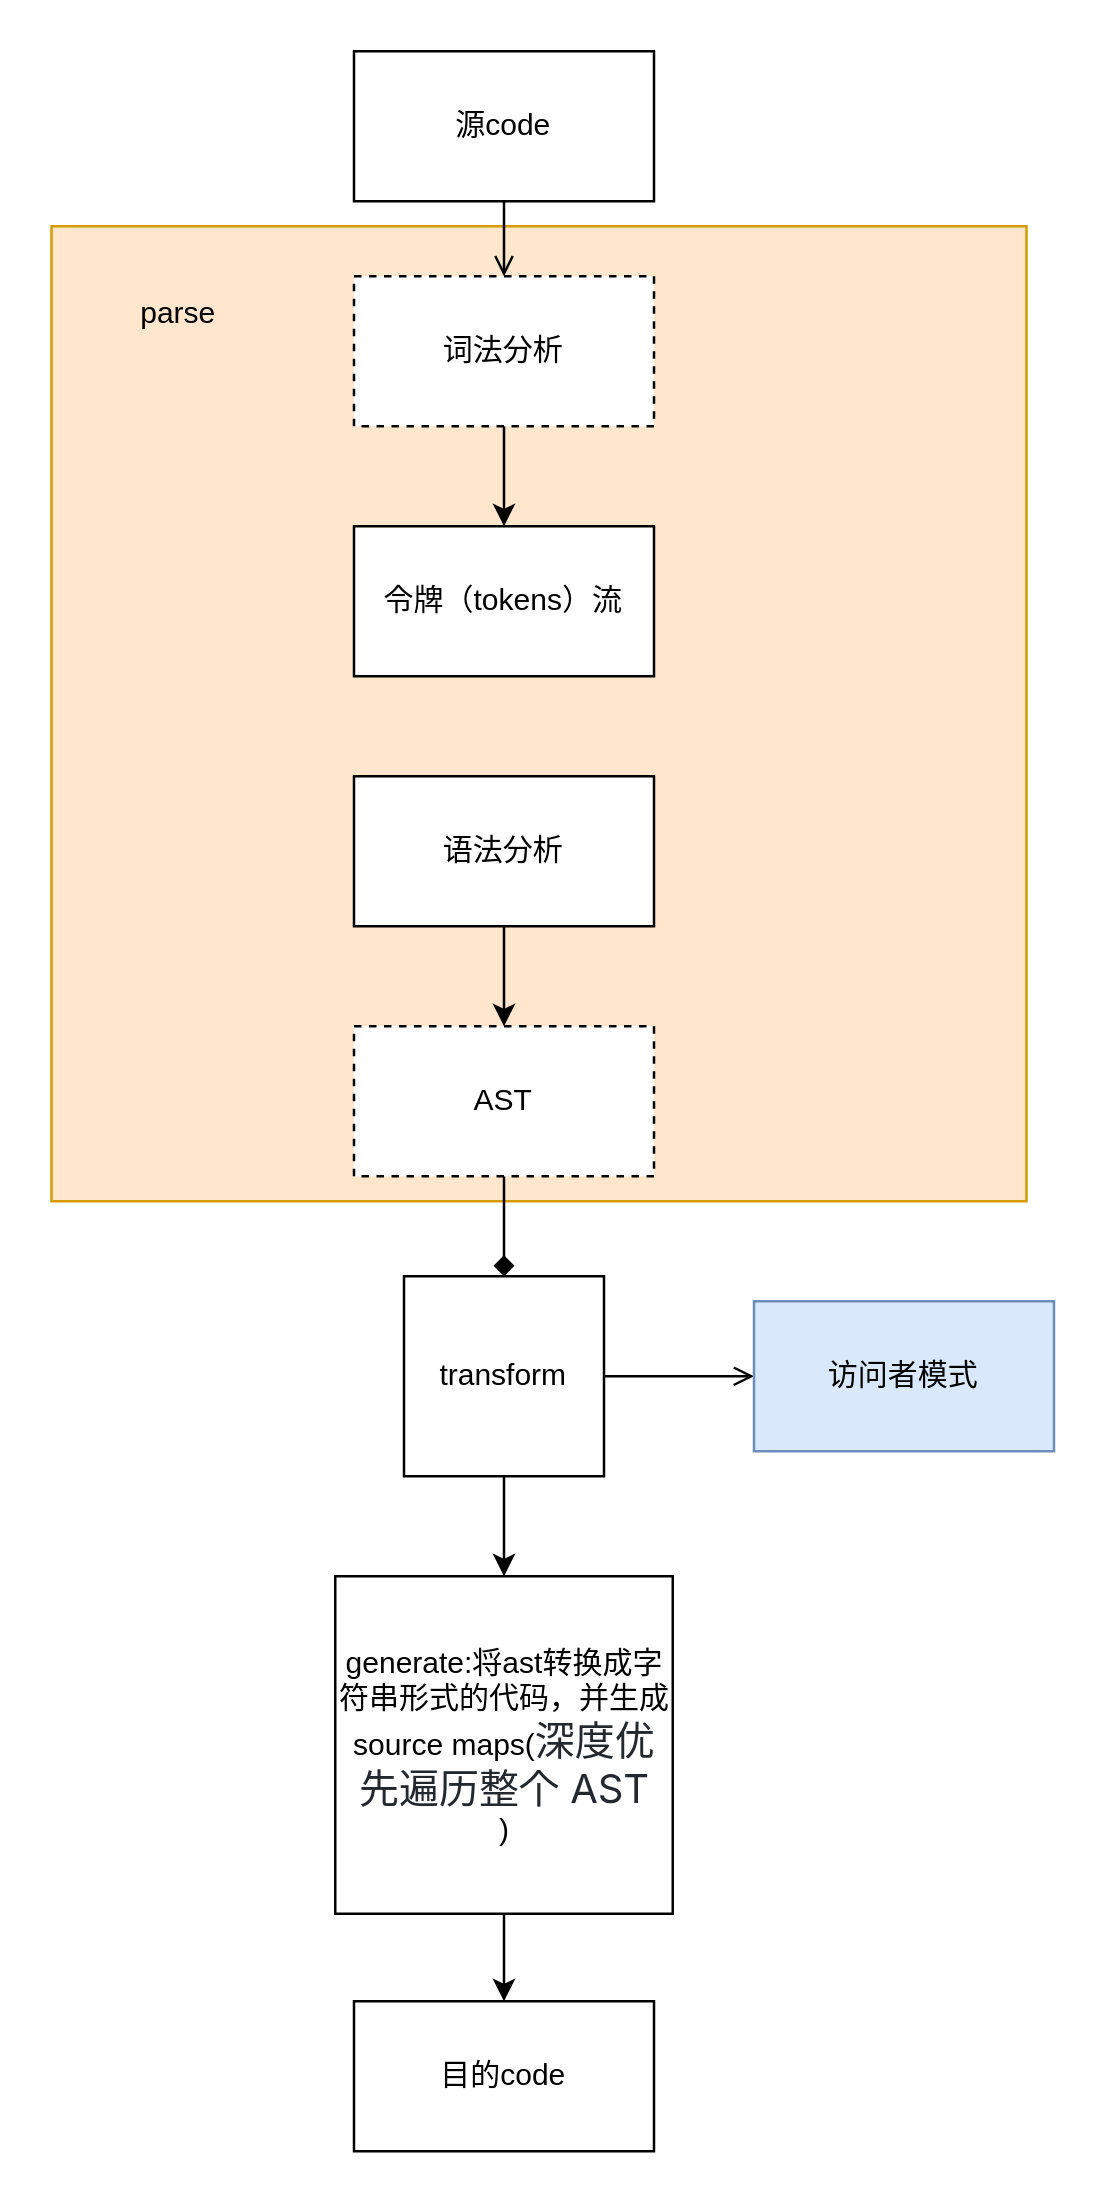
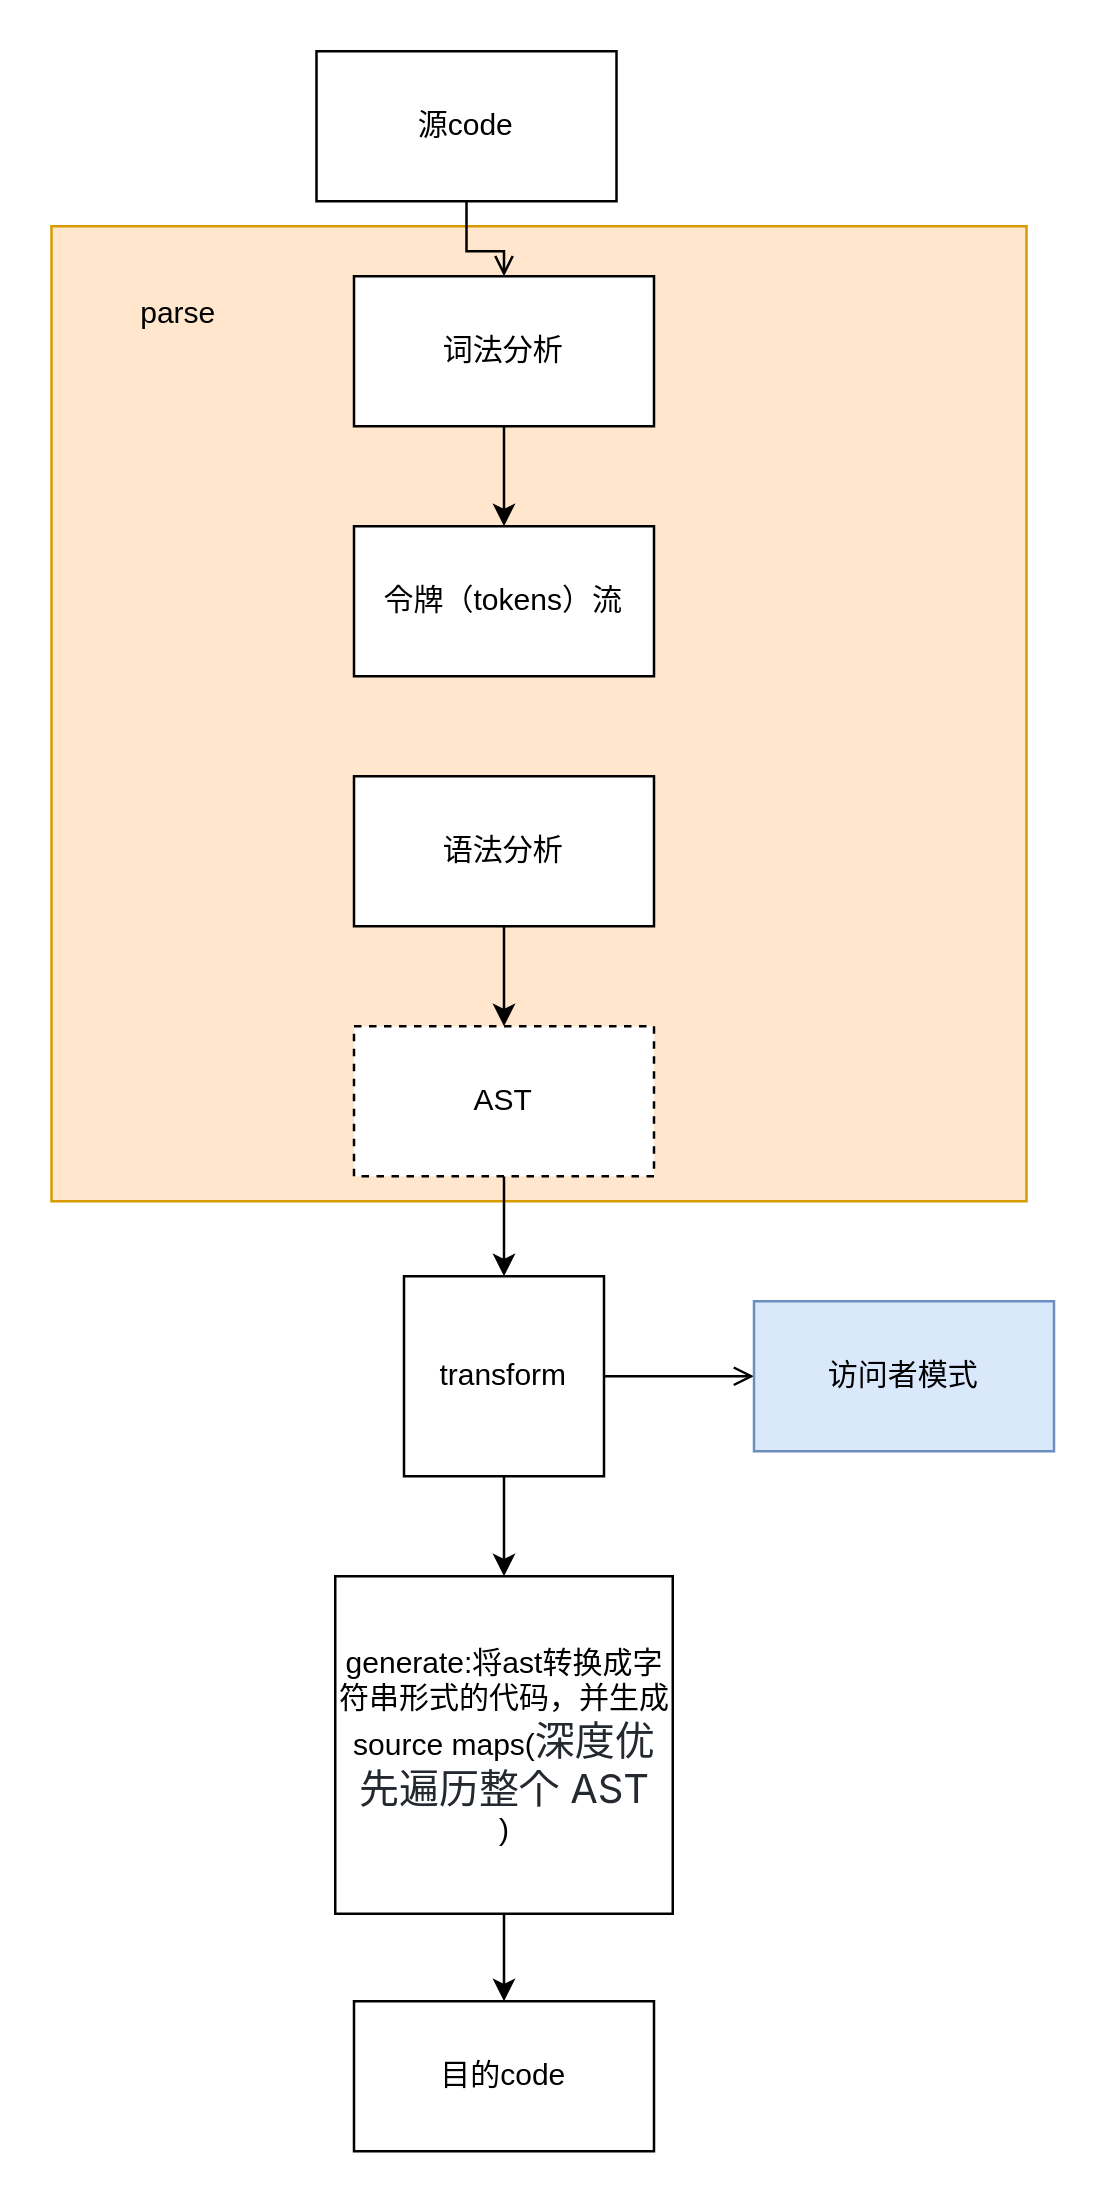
(504, 126) -> (466, 126)
(504, 351) -> (504, 351)
(504, 1256) -> (504, 1257)
